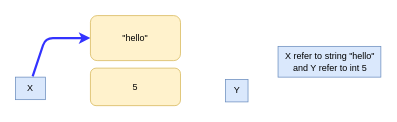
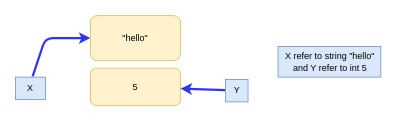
none -> (207, 89)
